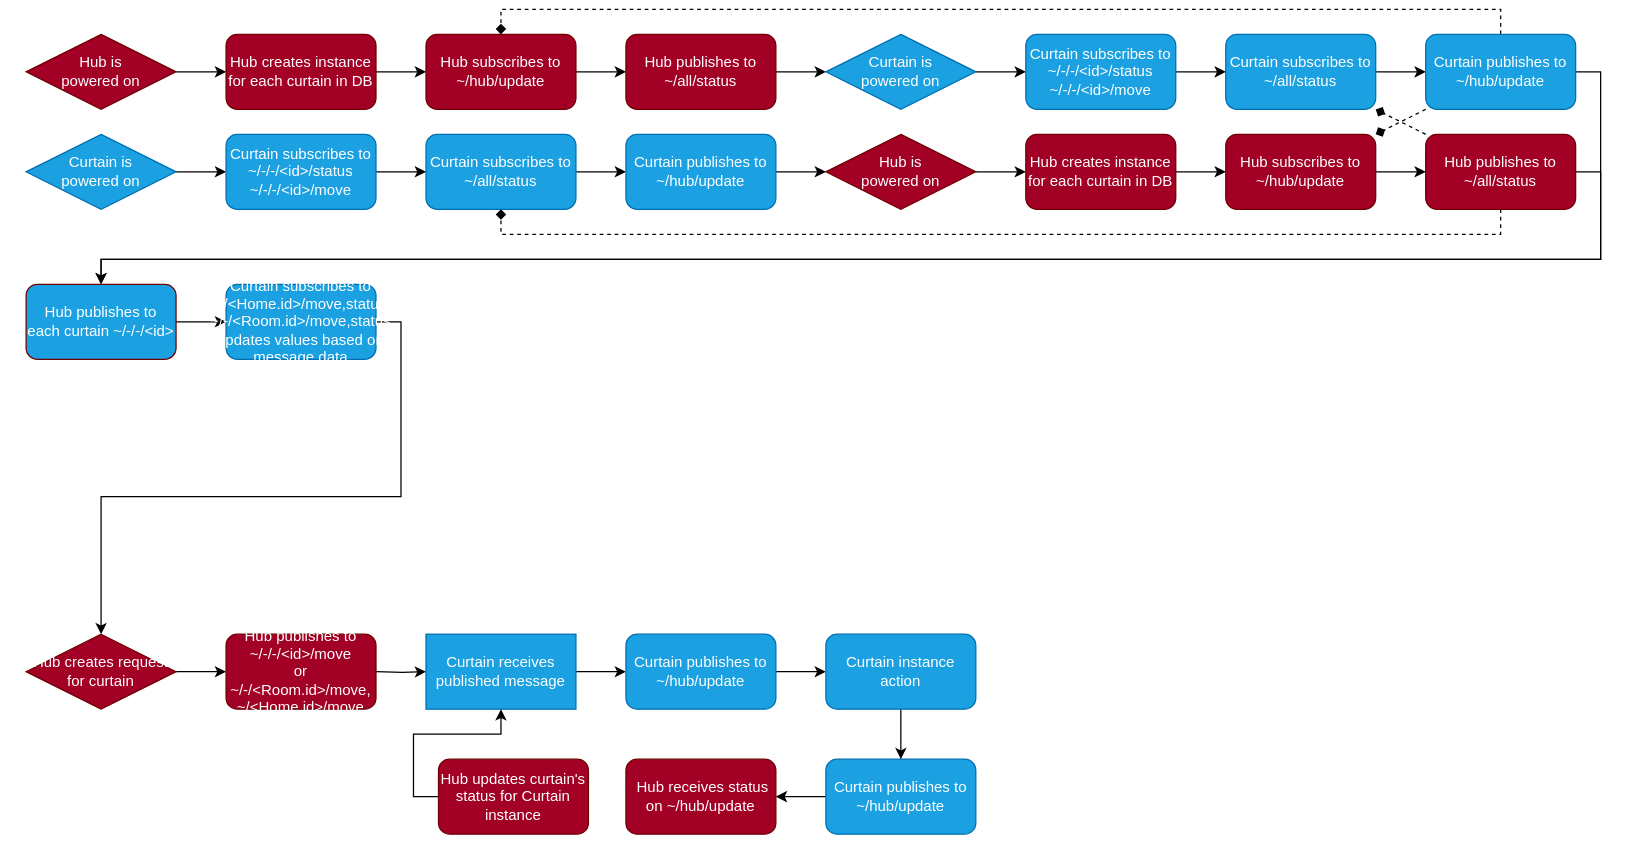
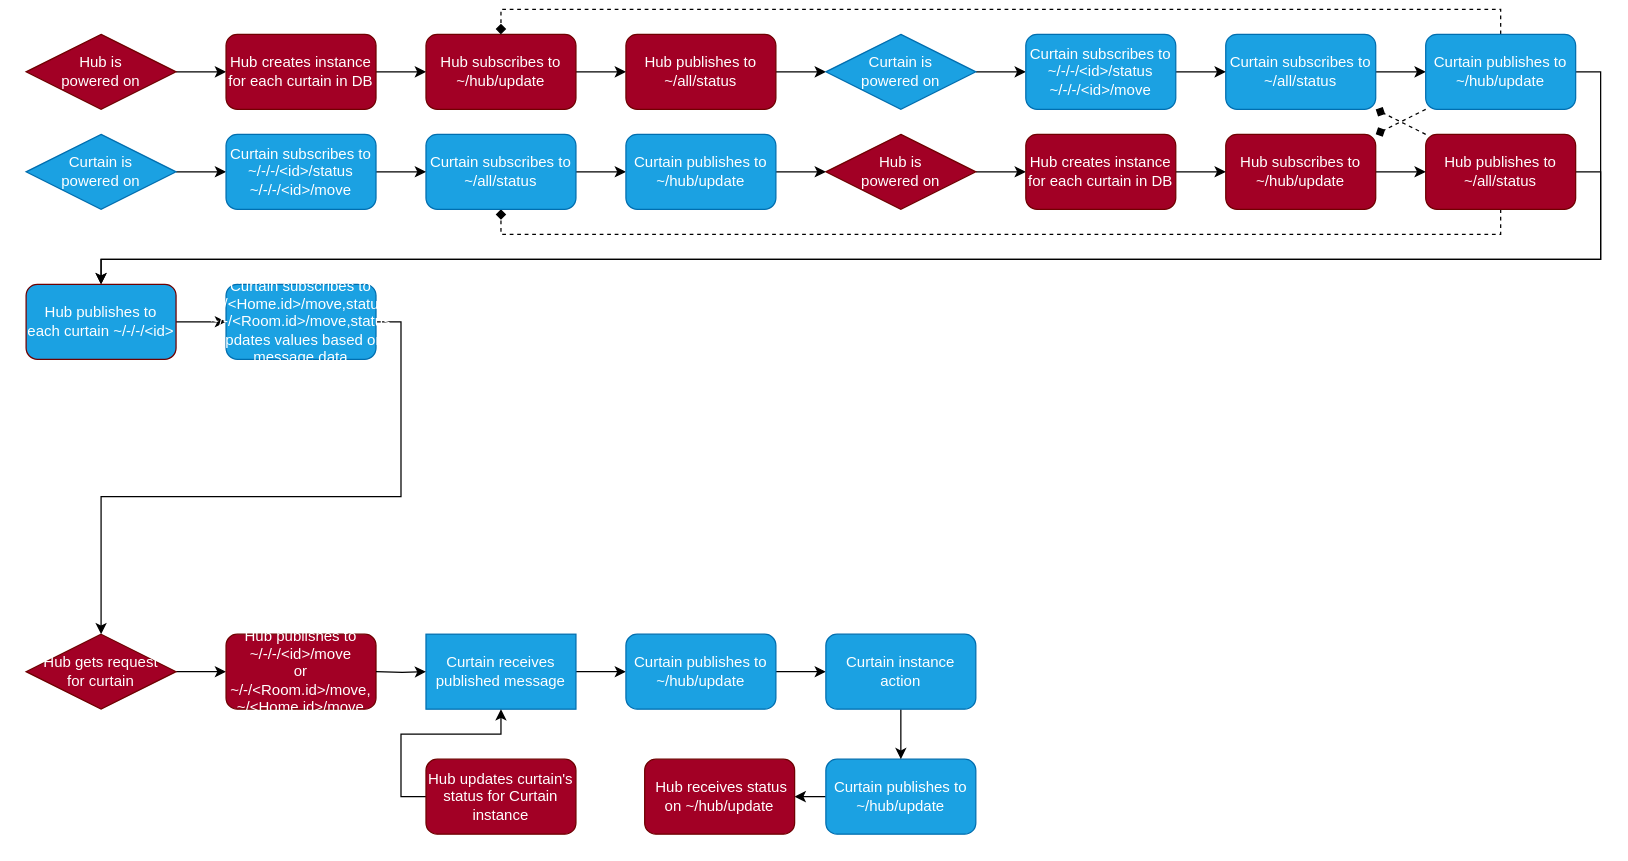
(101, 672) -> (101, 672)
(513, 797) -> (501, 797)
(701, 797) -> (719, 797)
